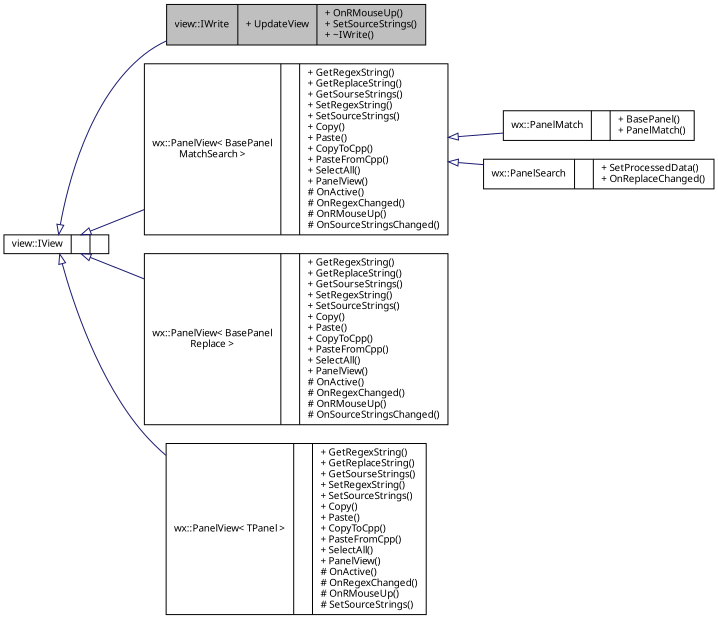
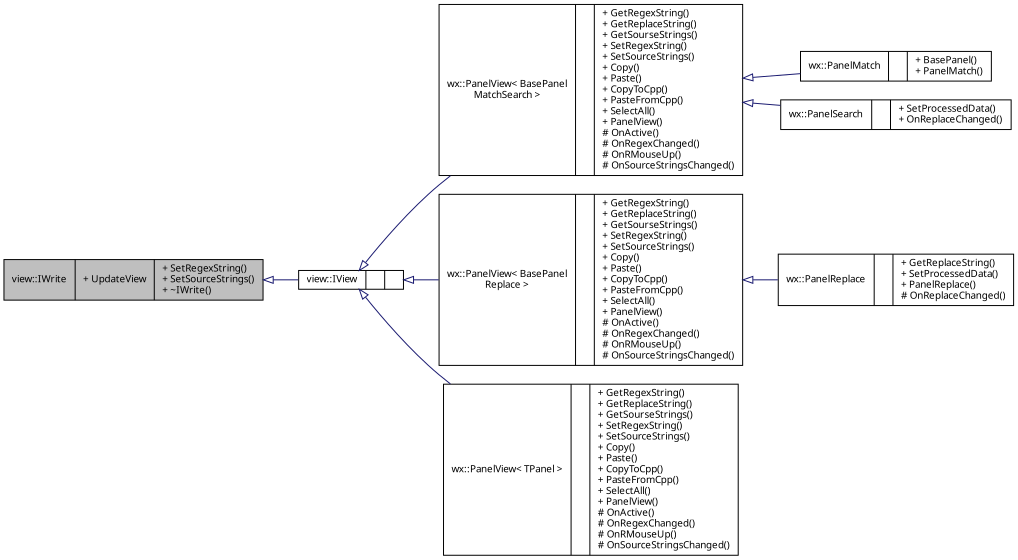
(364, 13) -> (205, 268)
(94, 120) -> (286, 280)
none -> (896, 280)
(367, 605) -> (664, 545)
